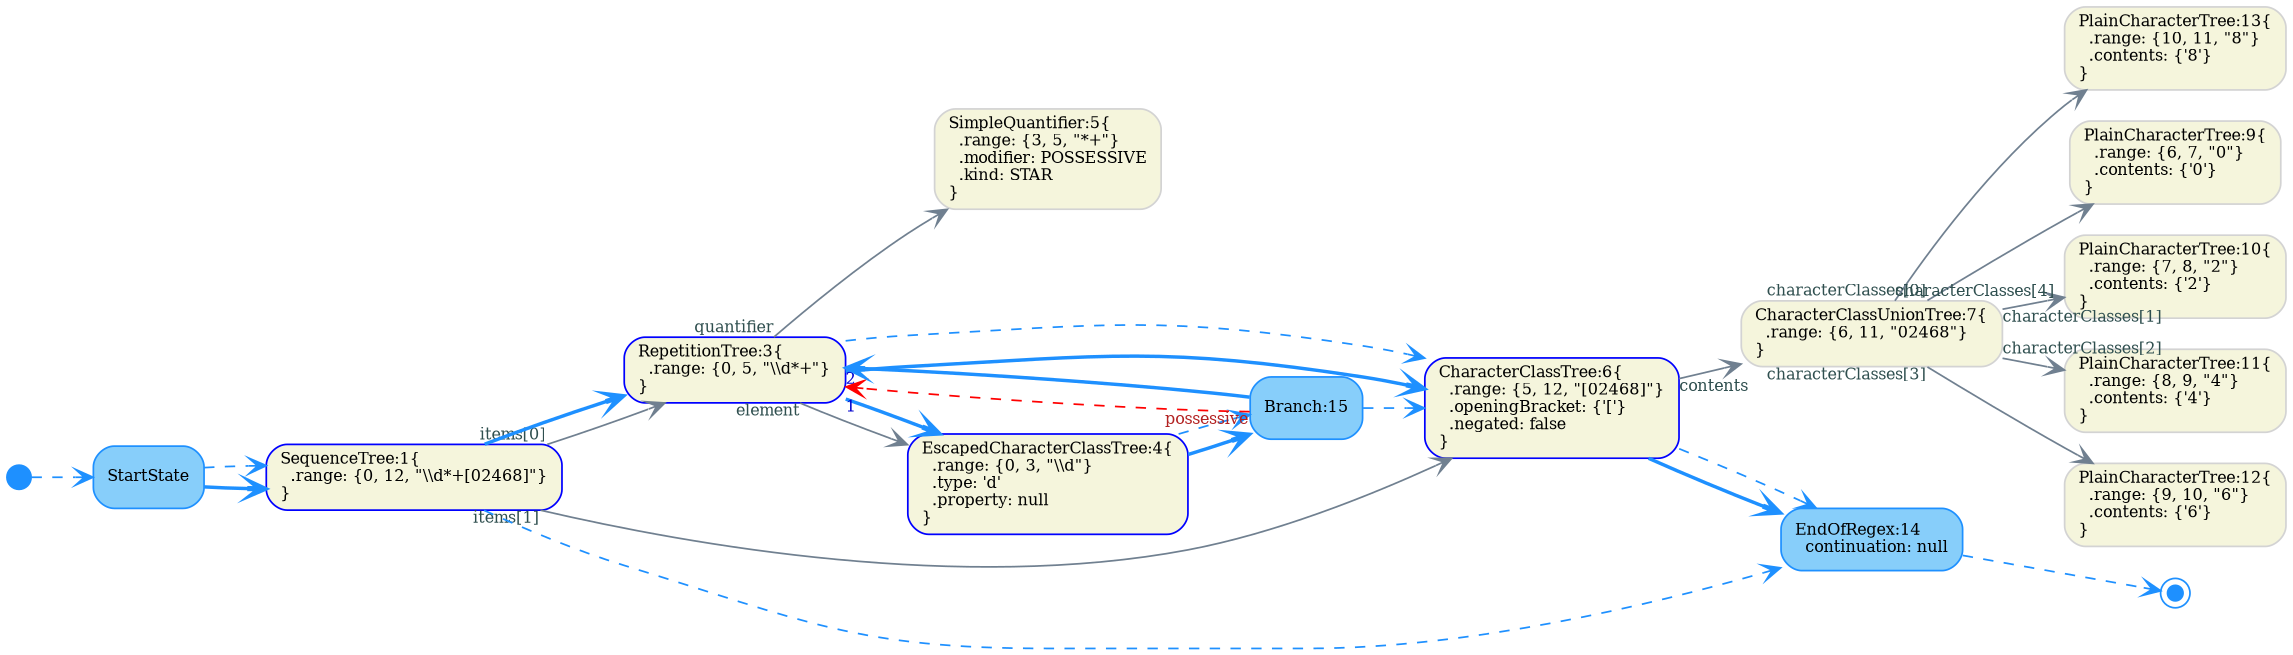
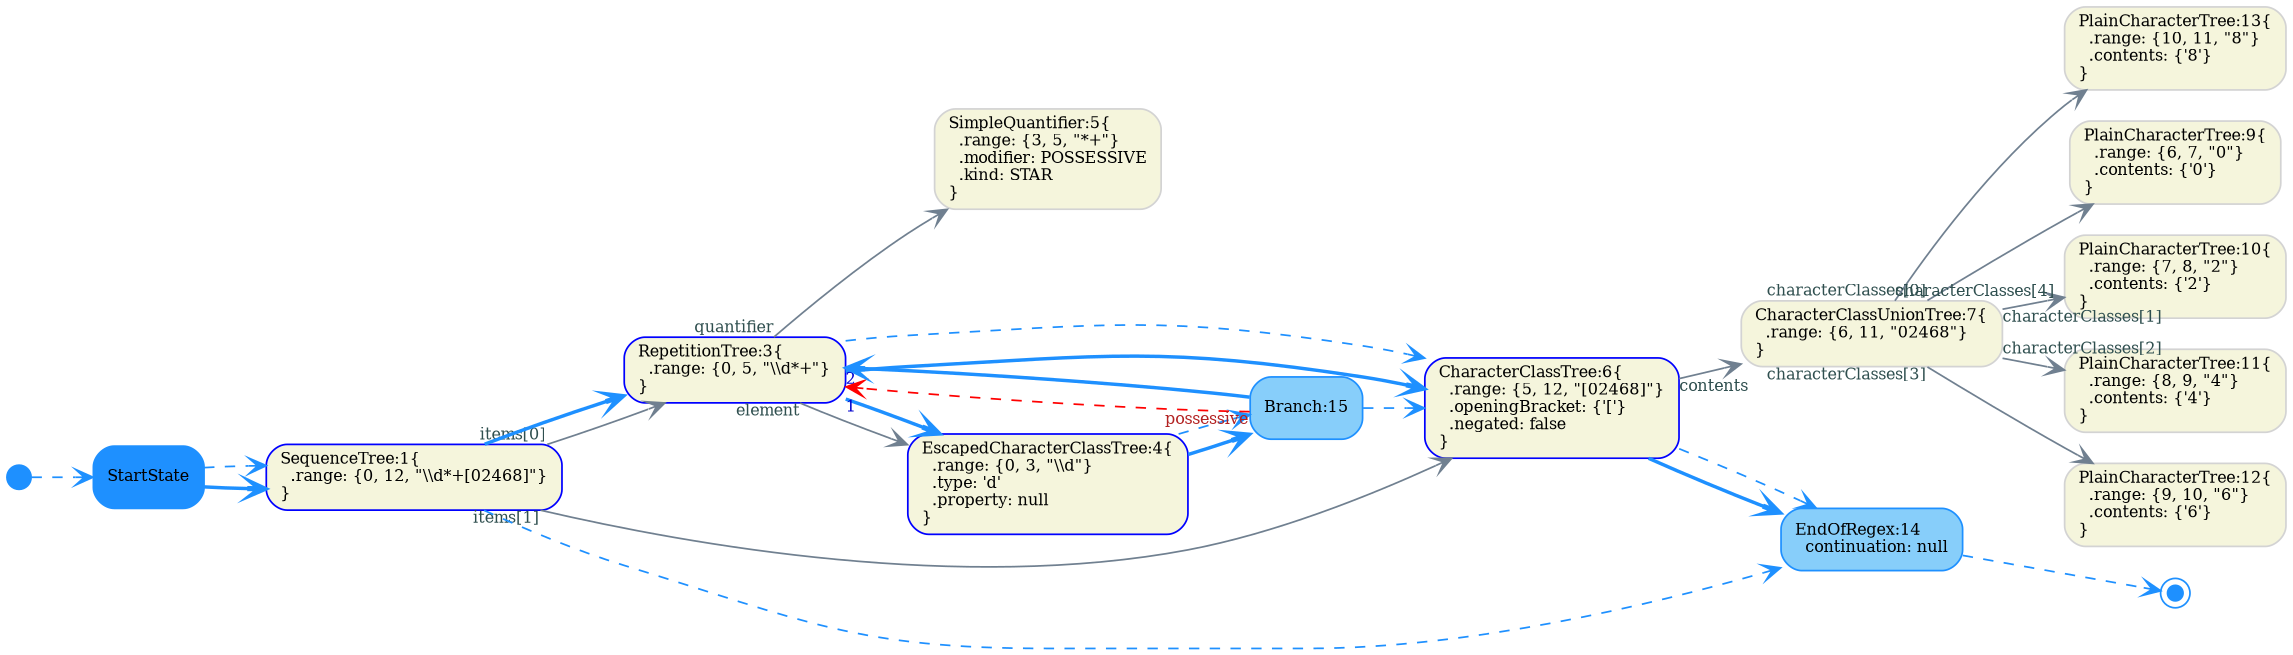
(149, 477) -> (149, 477)
